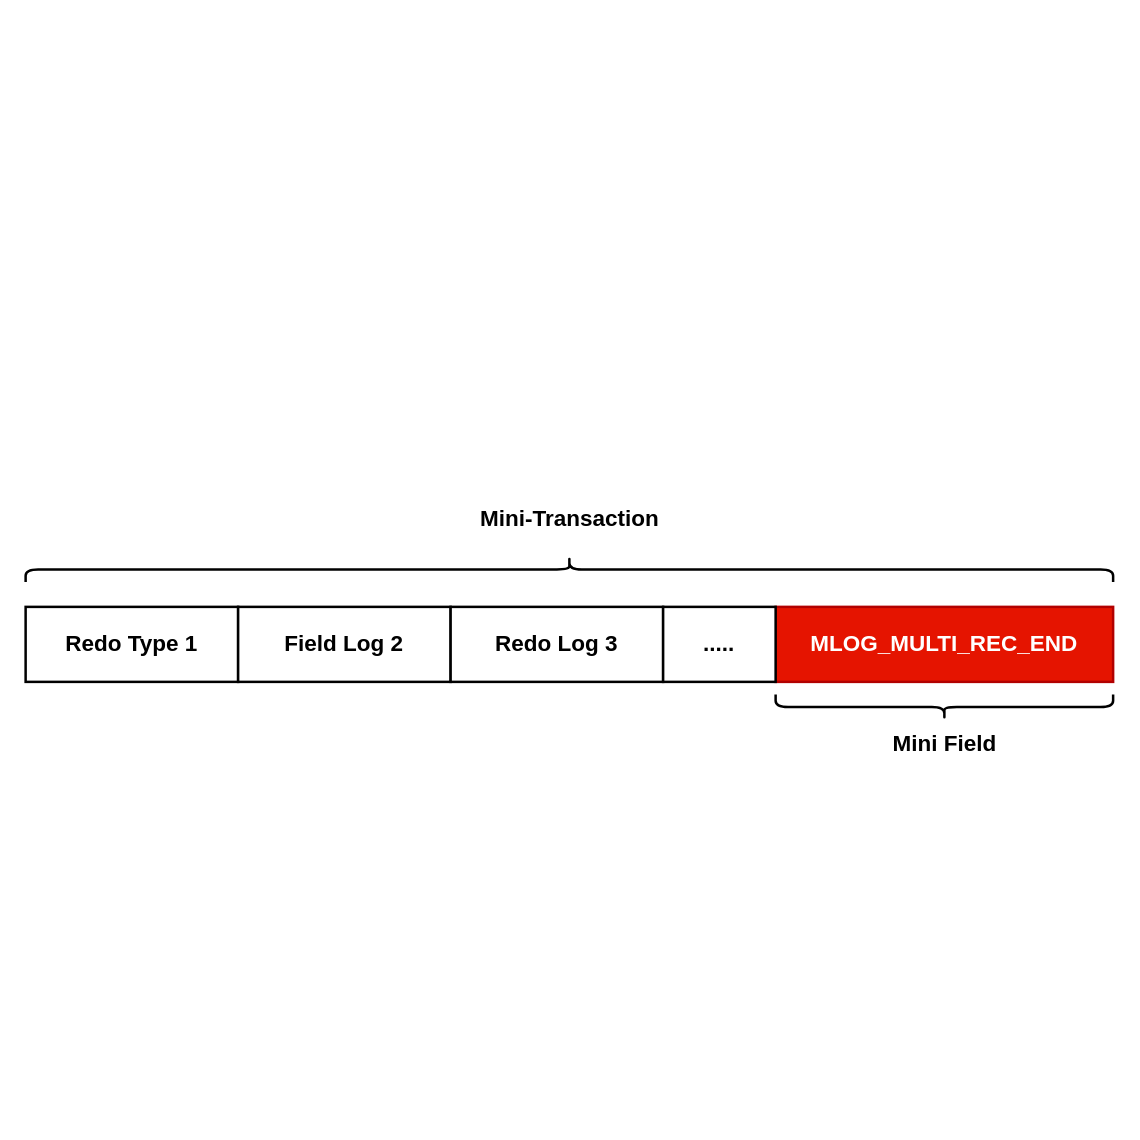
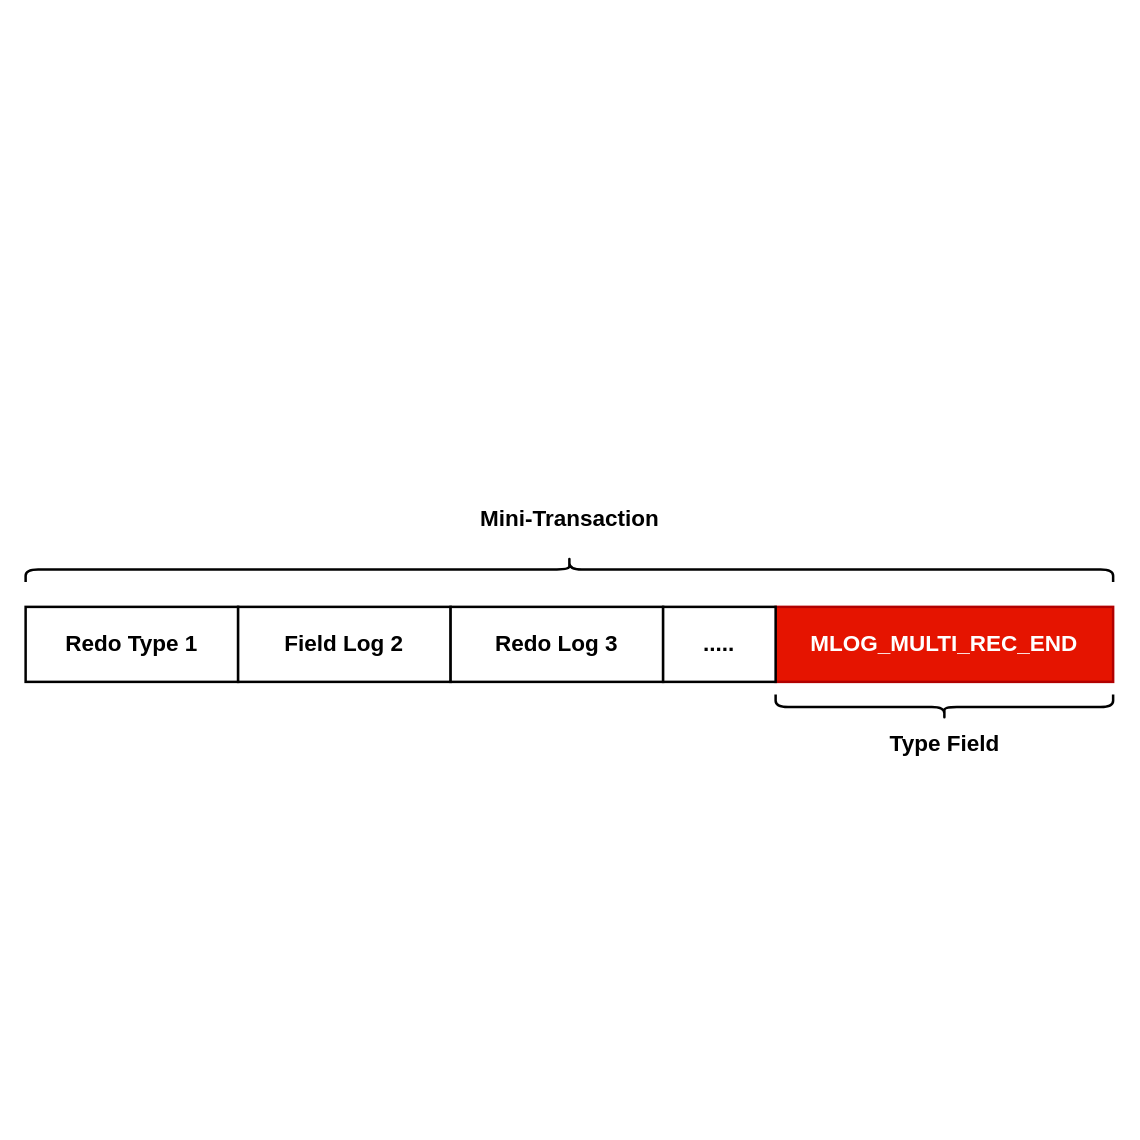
(945, 744) -> (945, 744)
